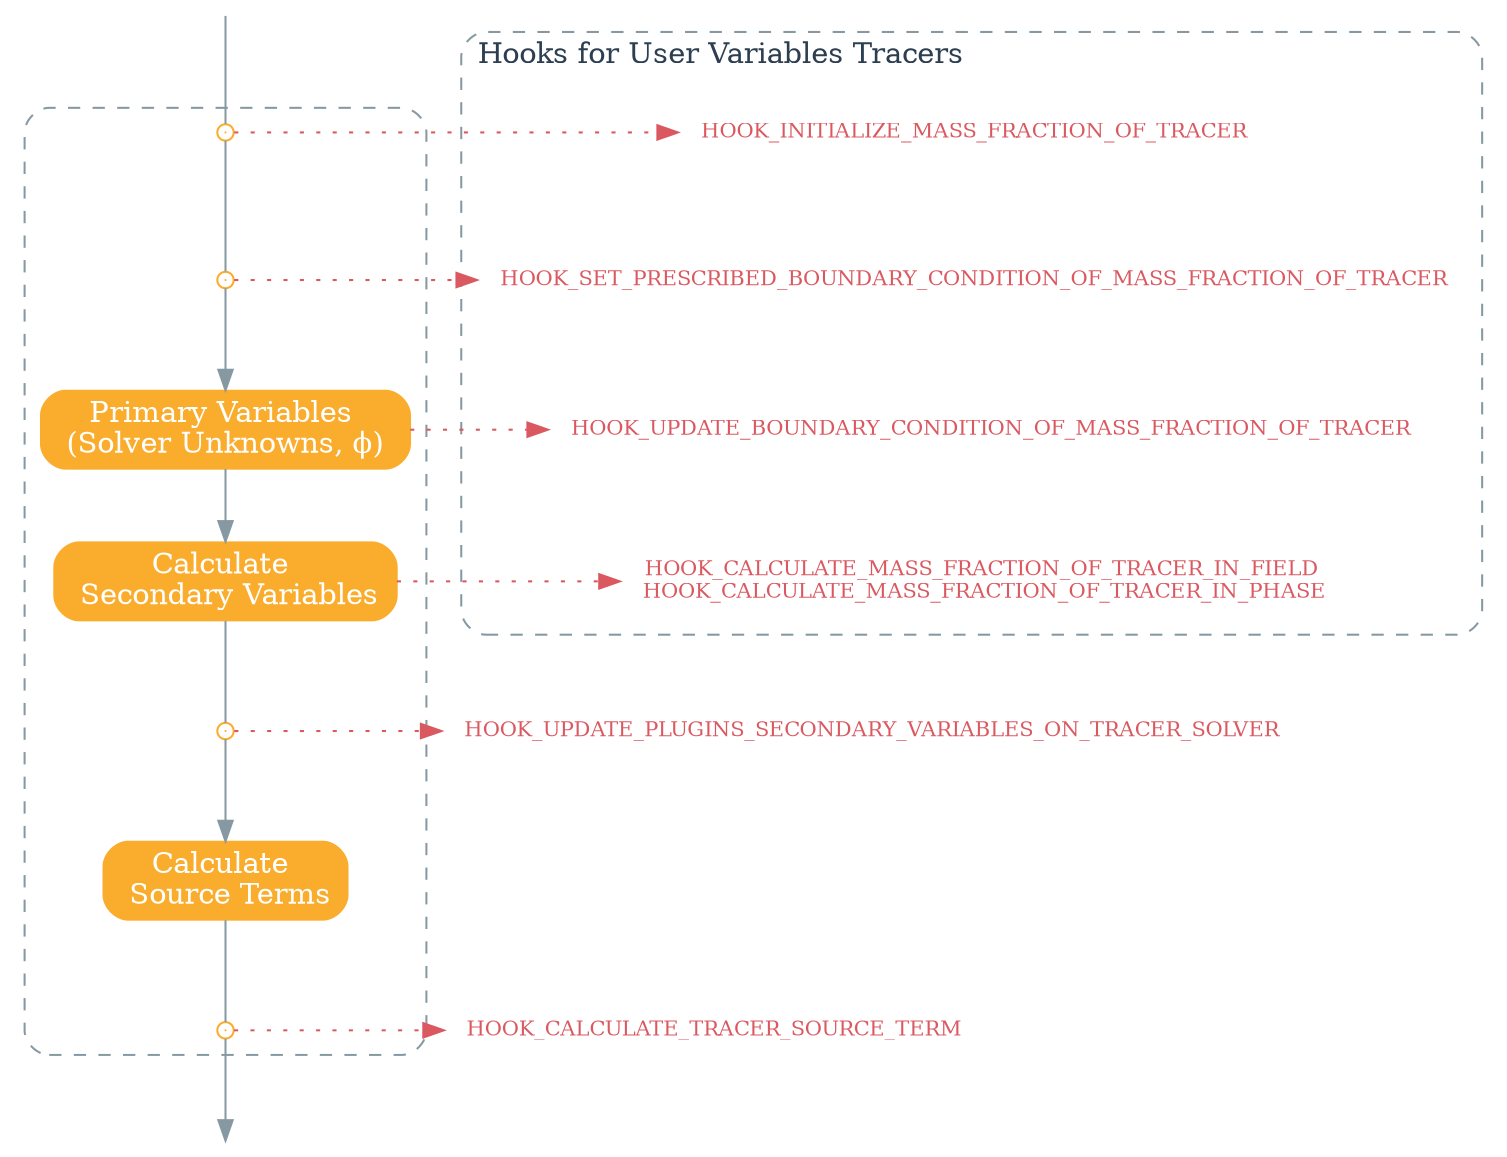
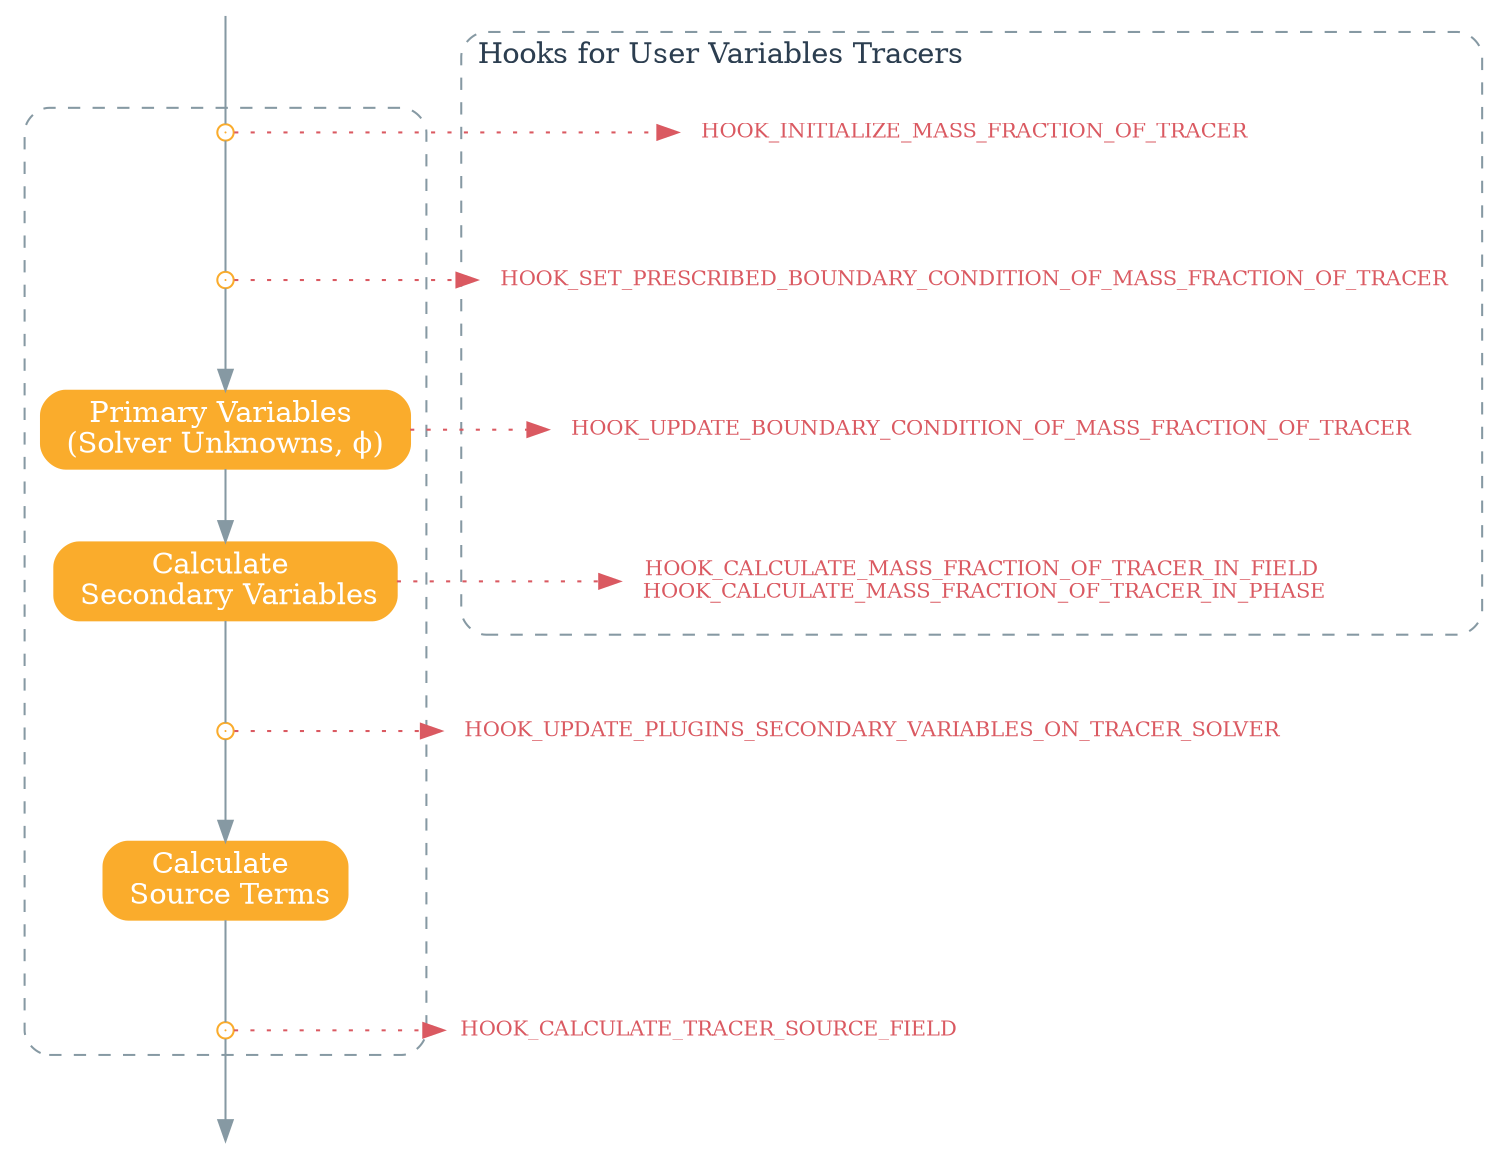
(711, 1030) -> (709, 1030)
